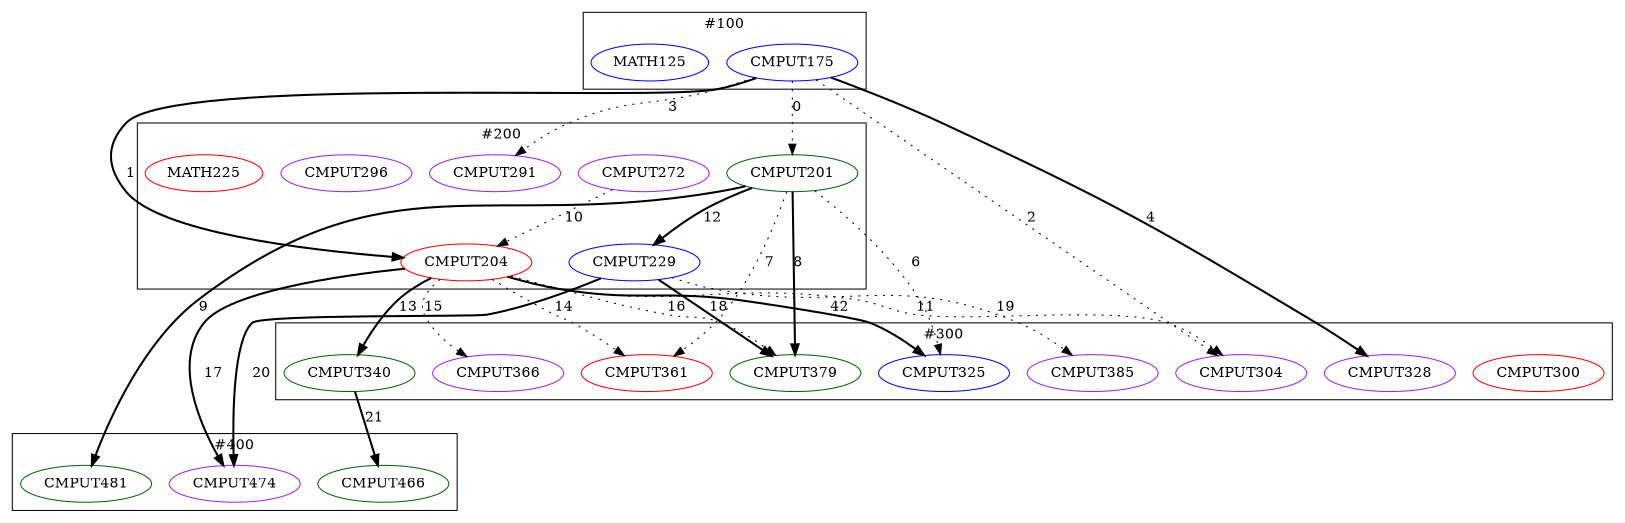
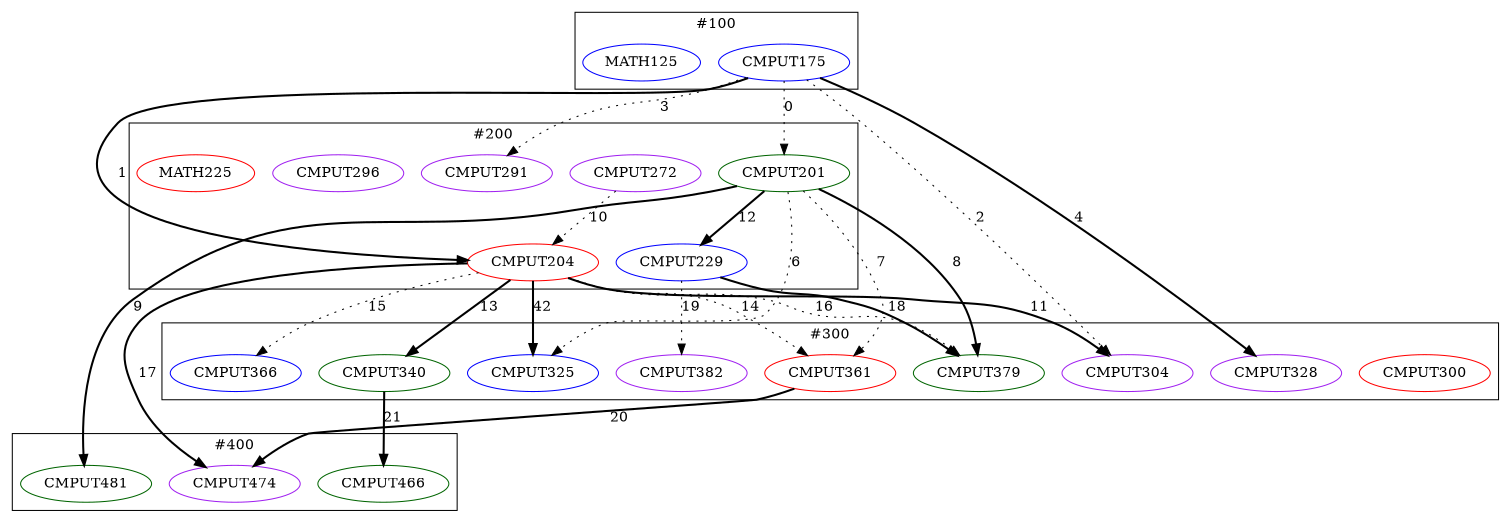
(882, 306) -> (865, 297)
(362, 316) -> (526, 417)
(498, 373) -> (236, 373)
(1093, 373) -> (682, 373)
